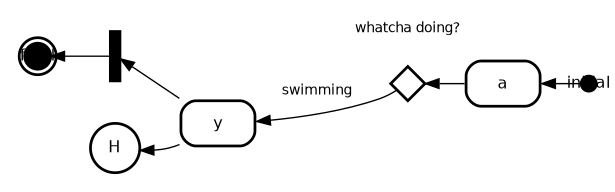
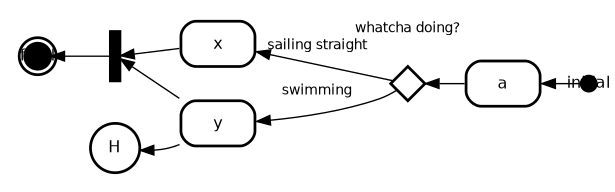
none -> (218, 44)
